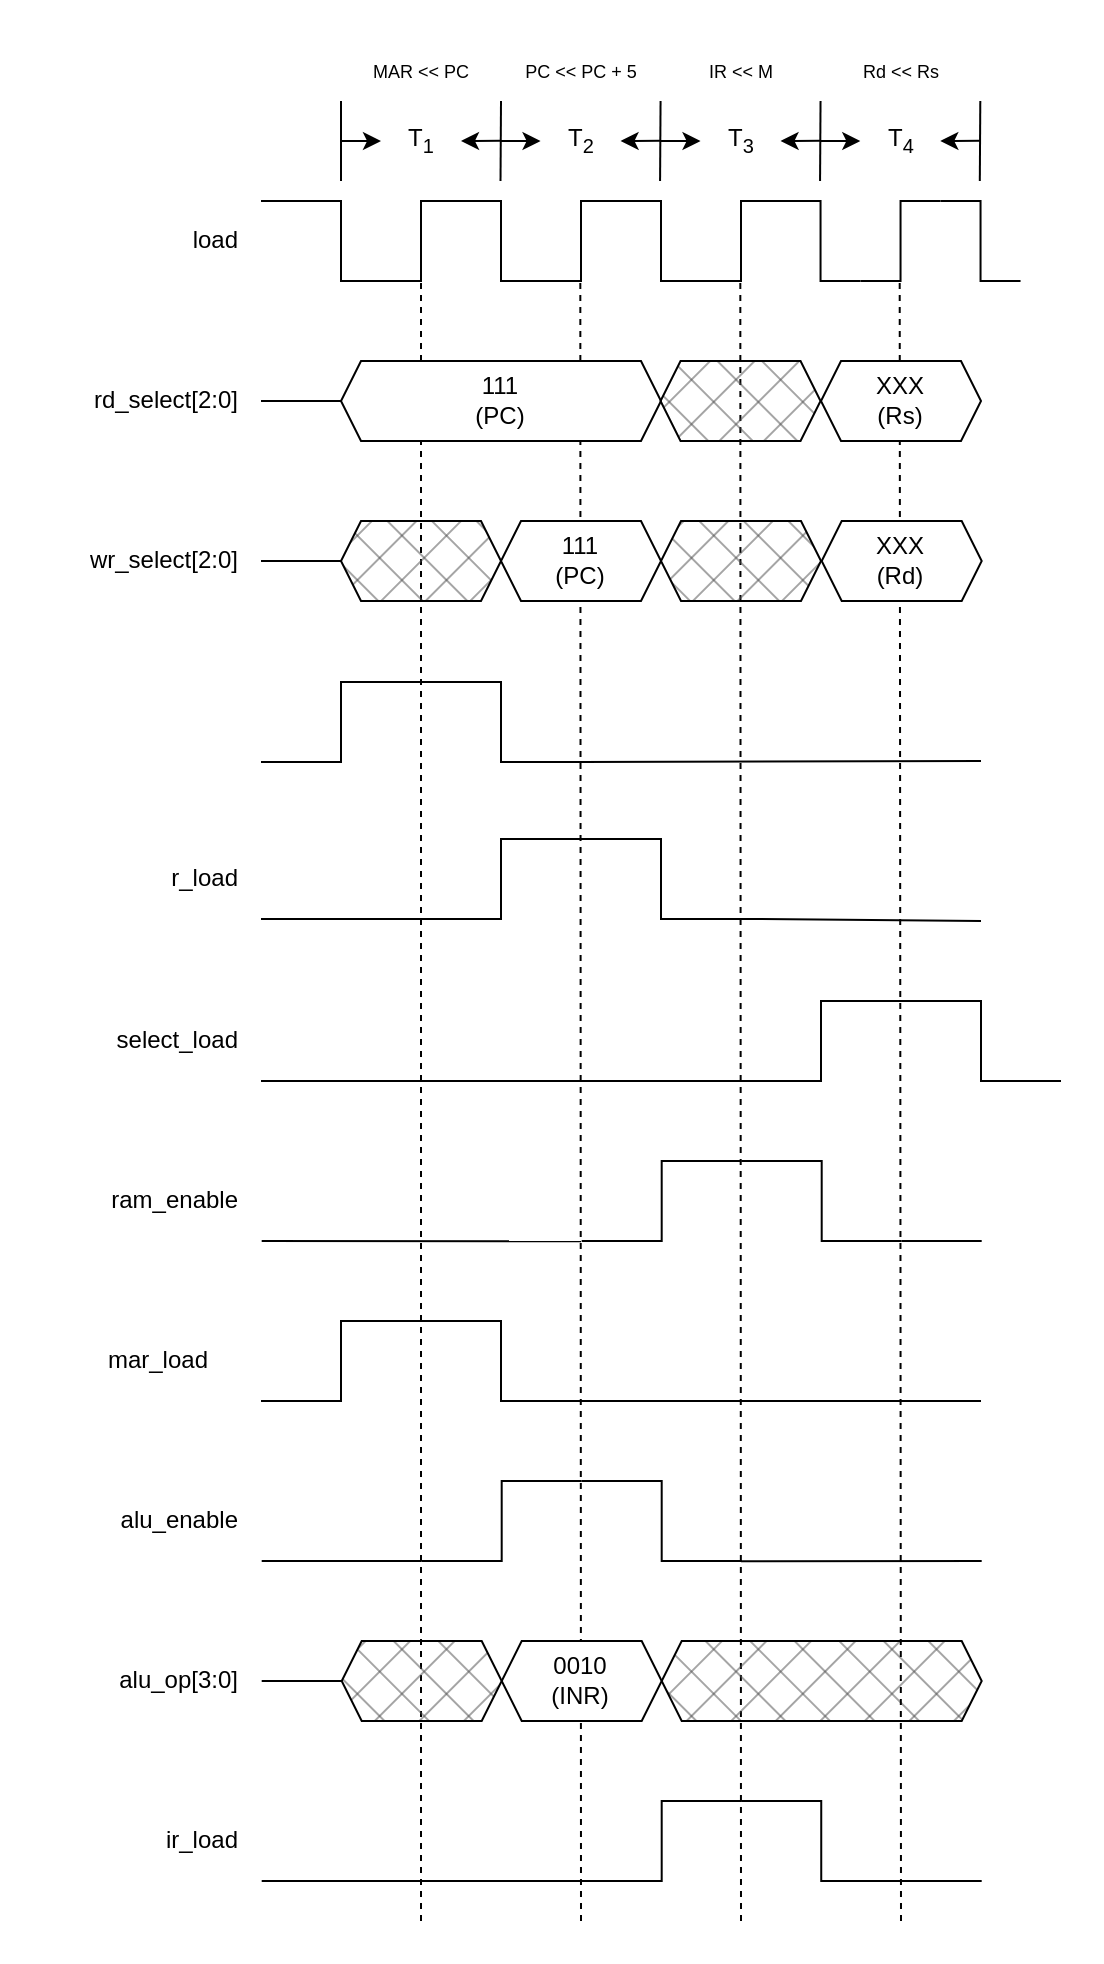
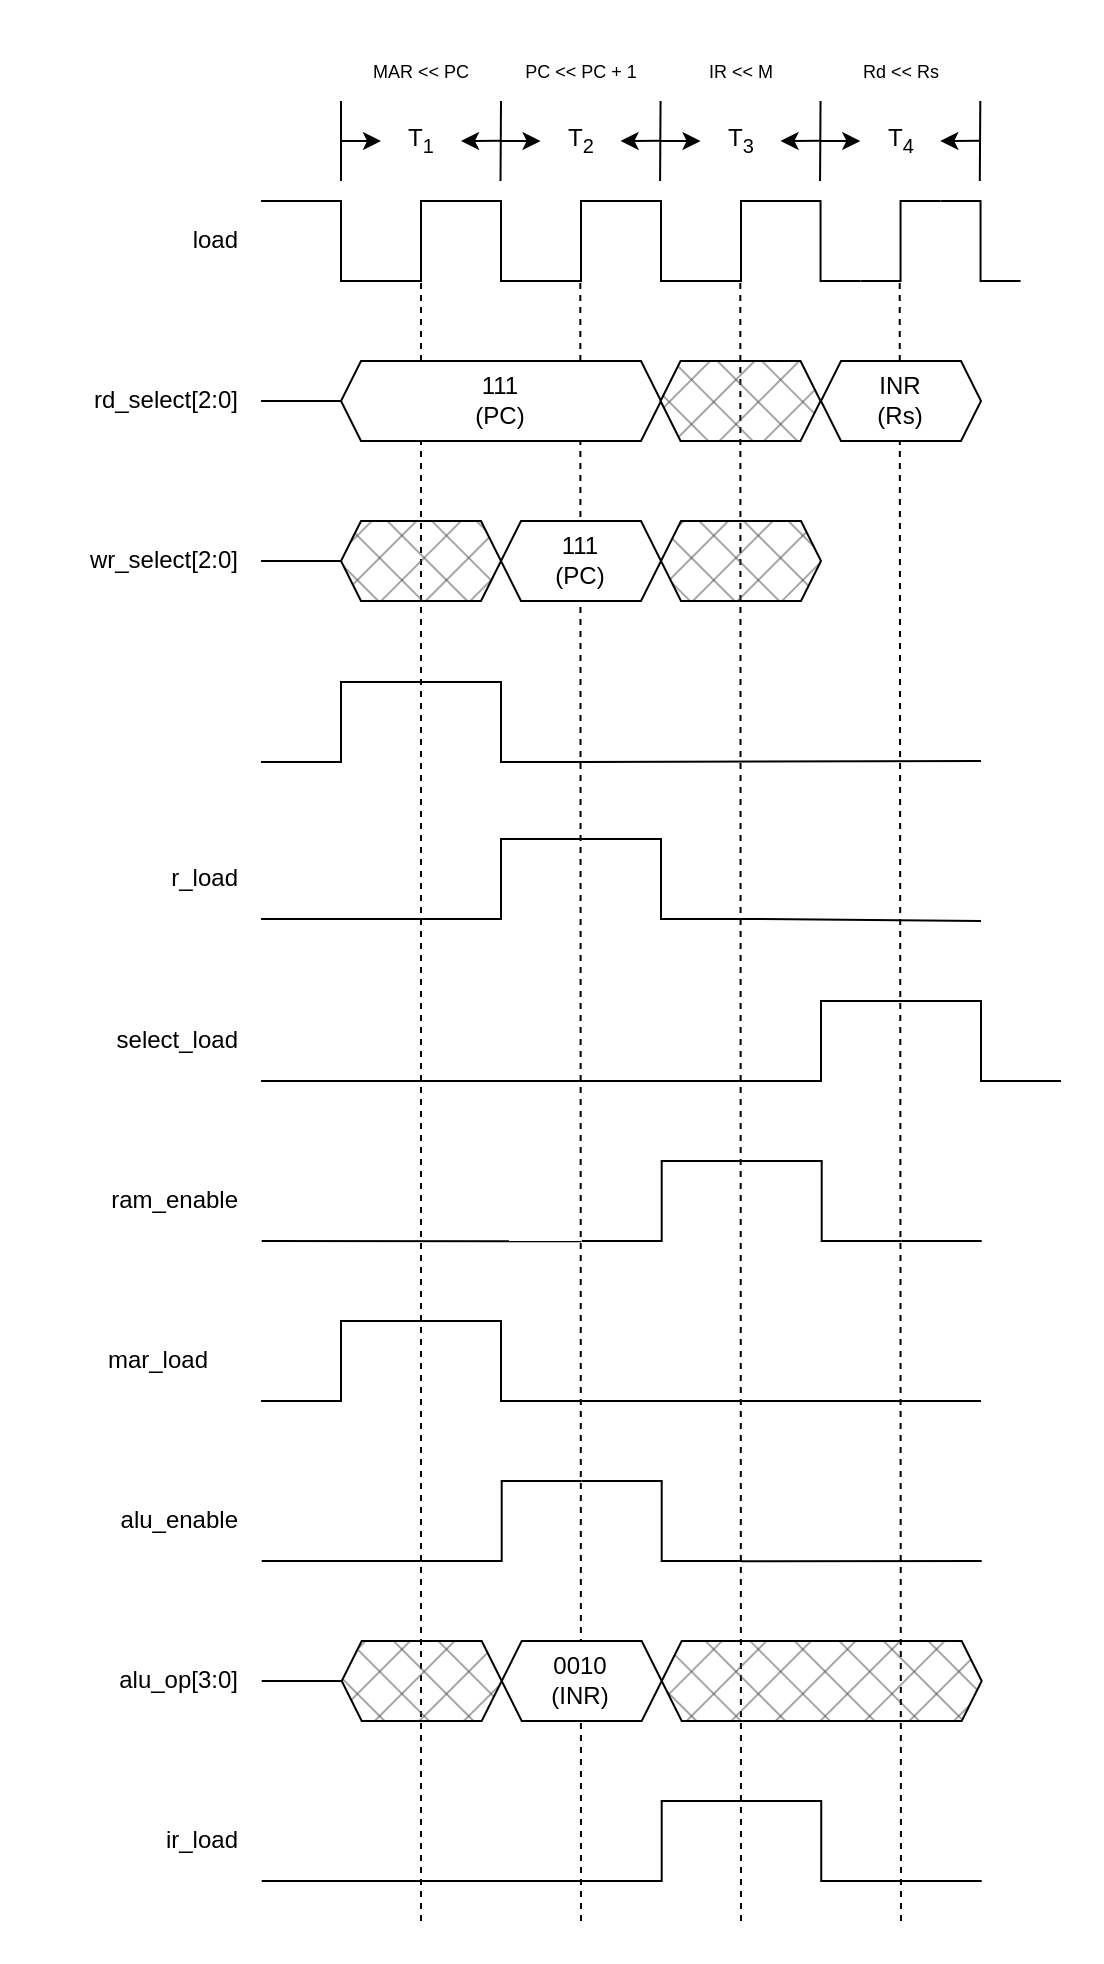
(582, 71) -> (582, 71)
(901, 401) -> (901, 401)
(902, 561) -> none
